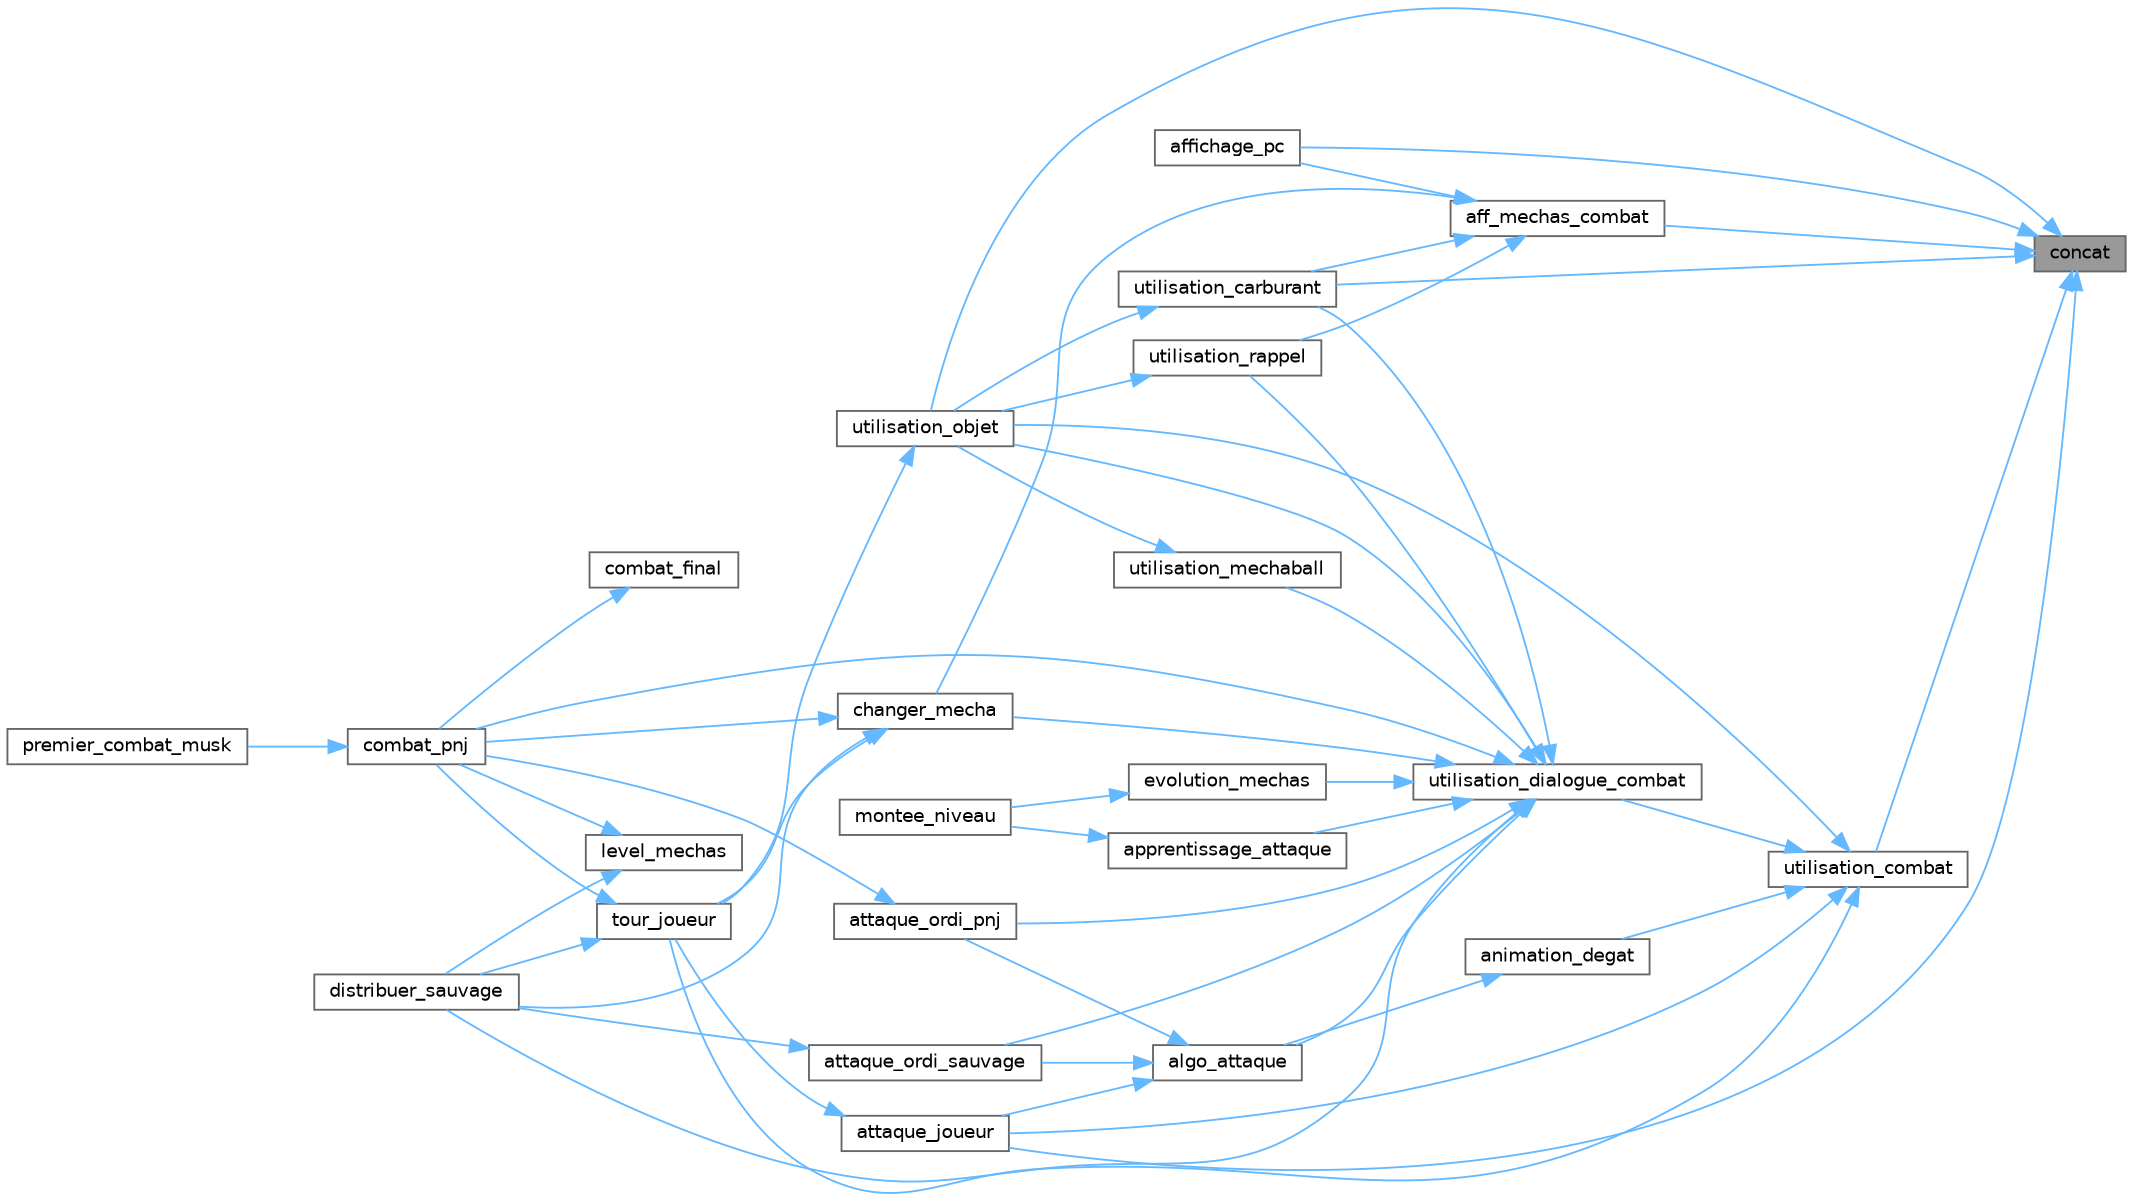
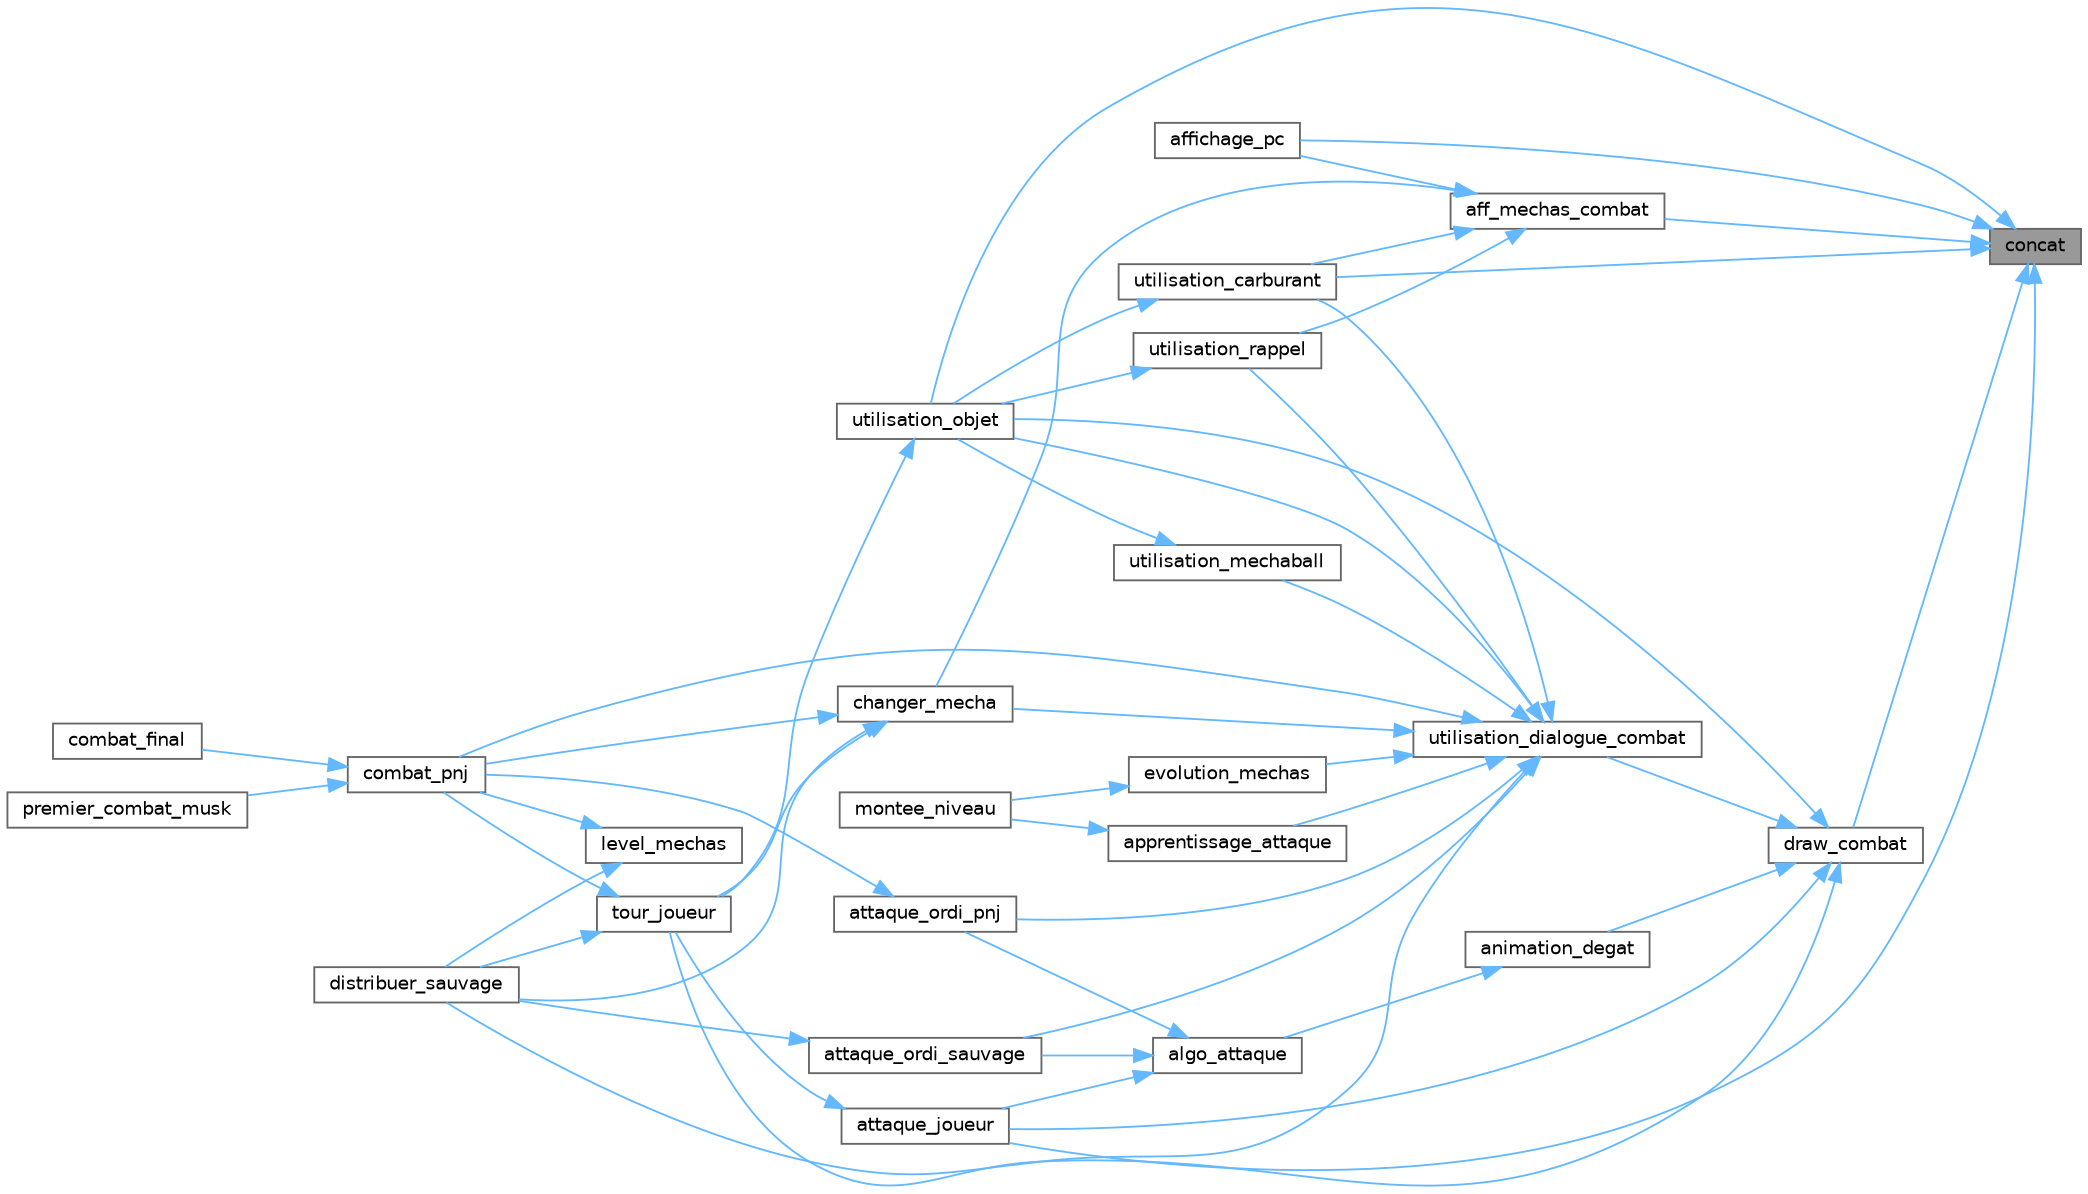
(524, 660) -> (265, 757)
(1868, 869) -> (1846, 845)
(1379, 981) -> none
